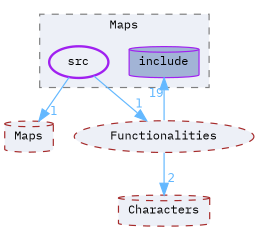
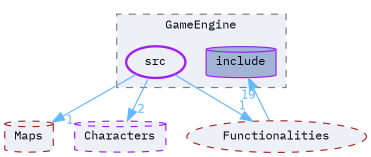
(124, 25) -> (201, 25)
(164, 168) -> (140, 95)
(164, 211) -> (120, 137)
